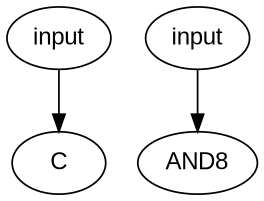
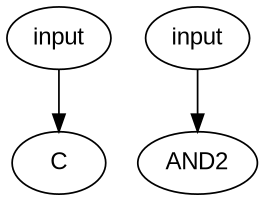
(198, 163) -> (198, 163)
